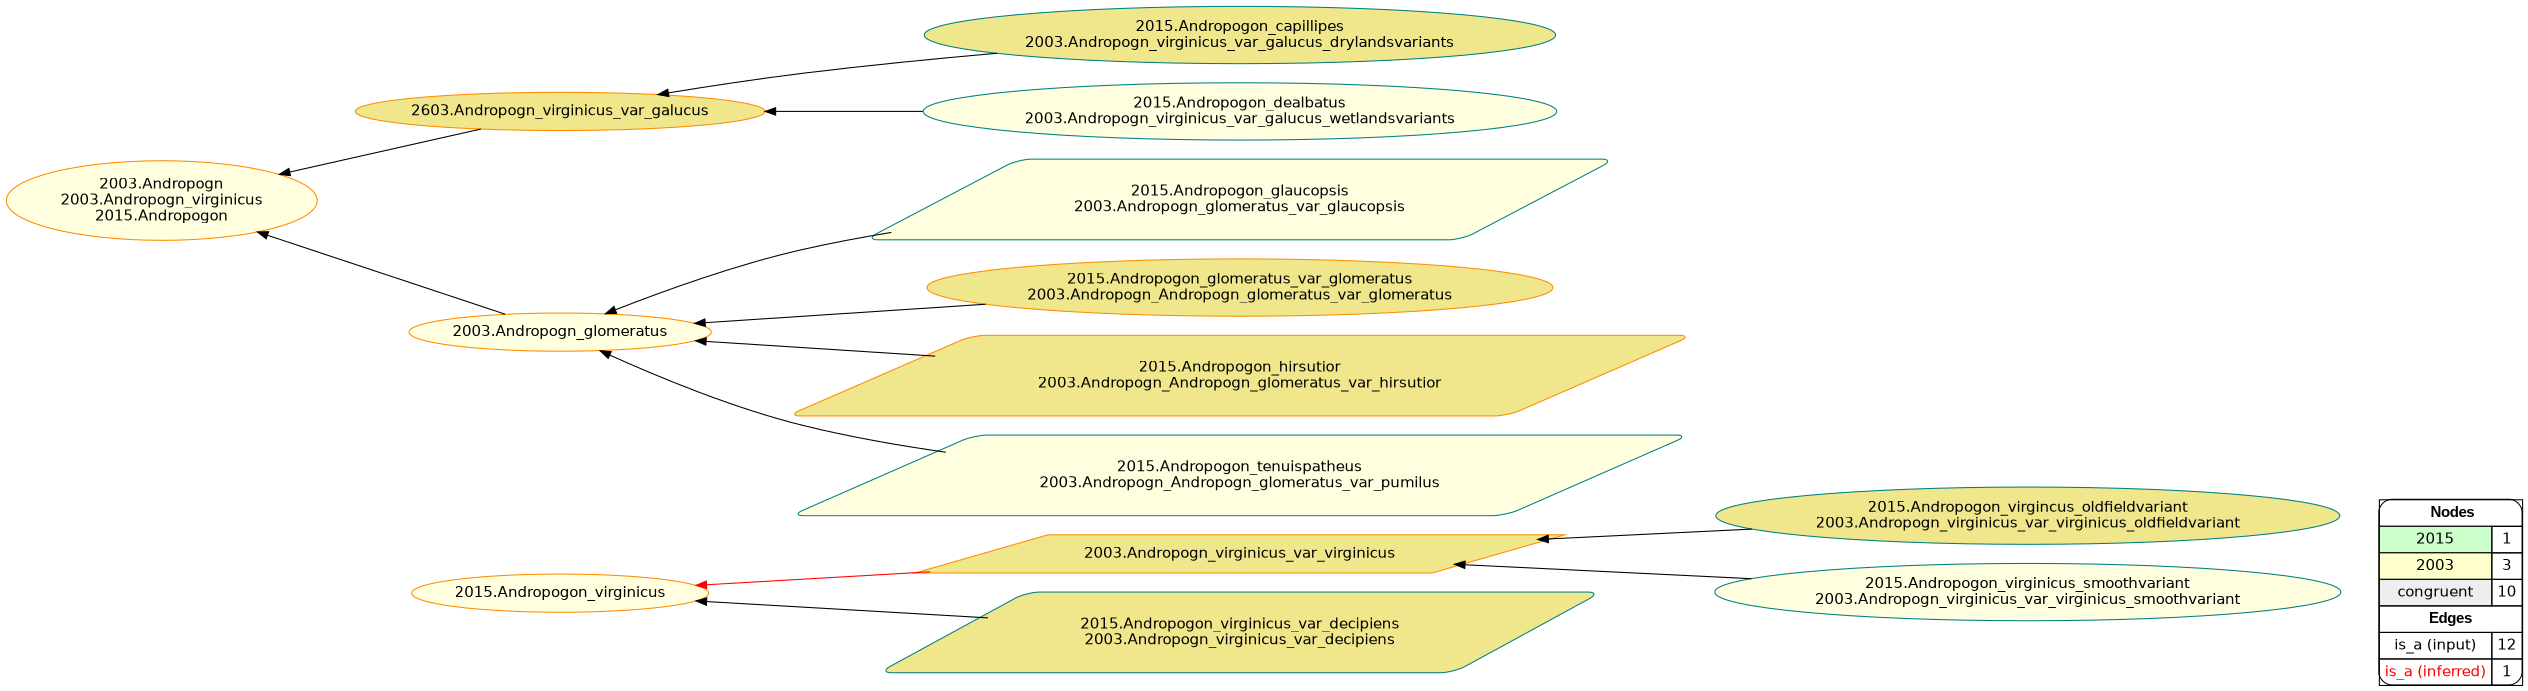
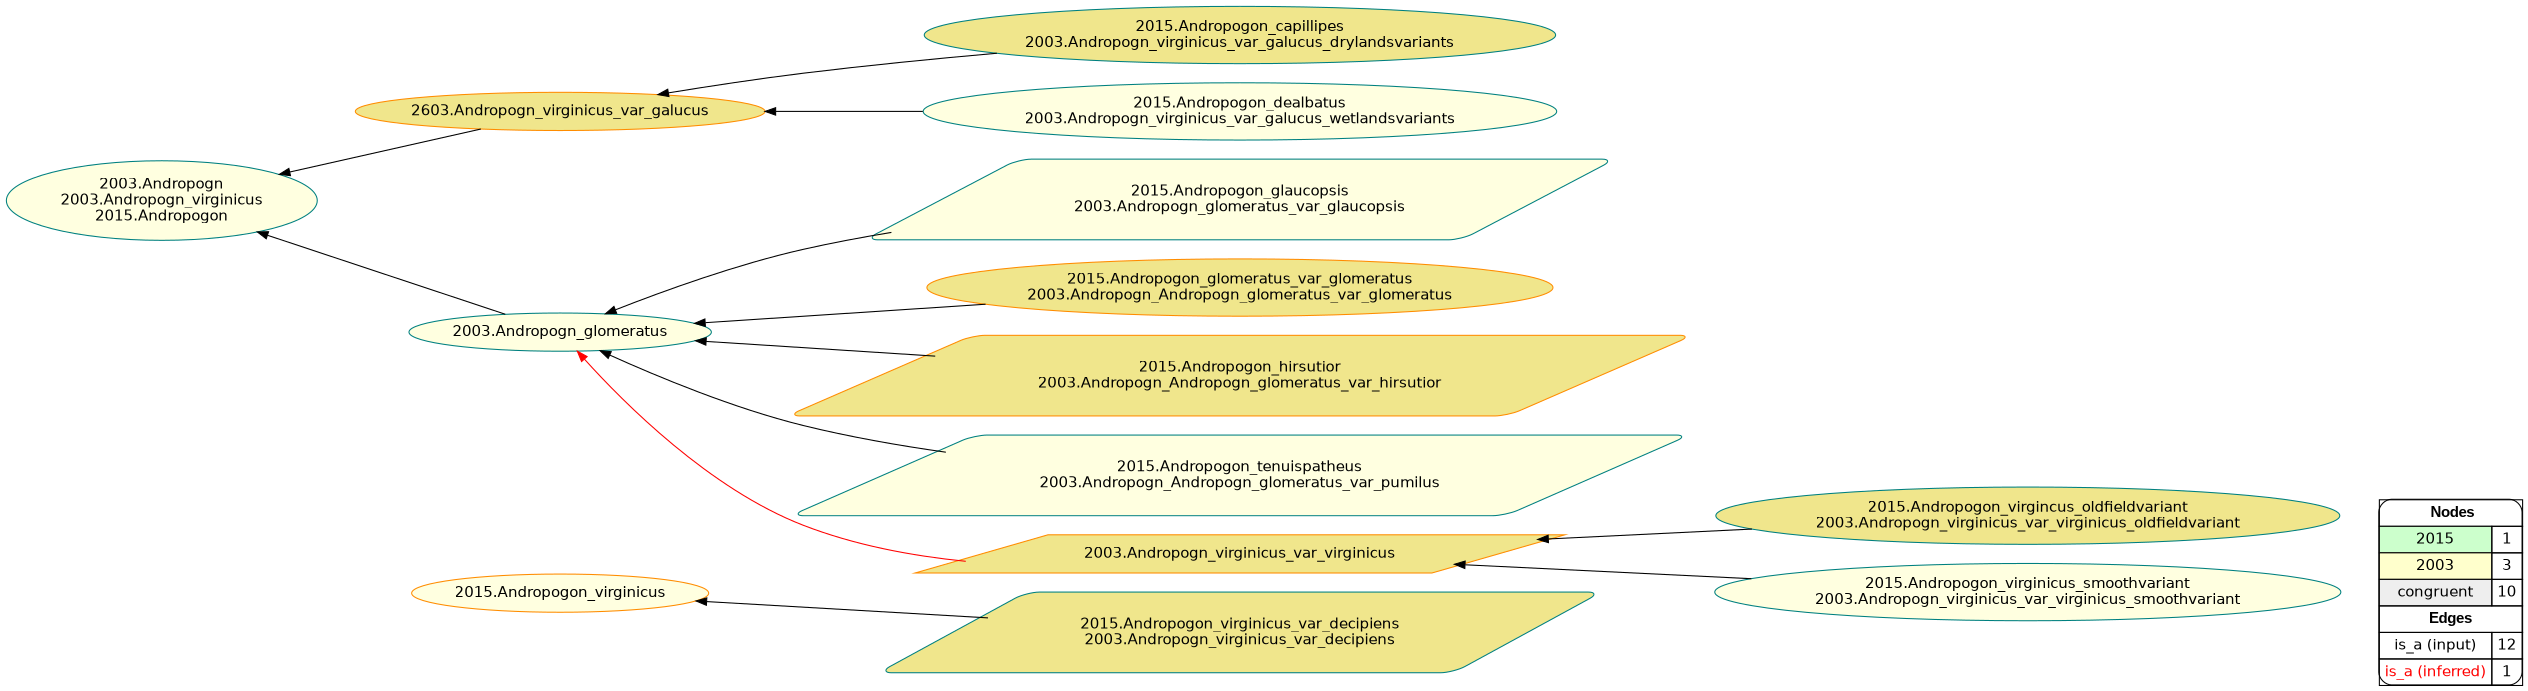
(162, 201) -> (162, 201)
(560, 332) -> (560, 332)
(819, 578) -> (754, 501)
